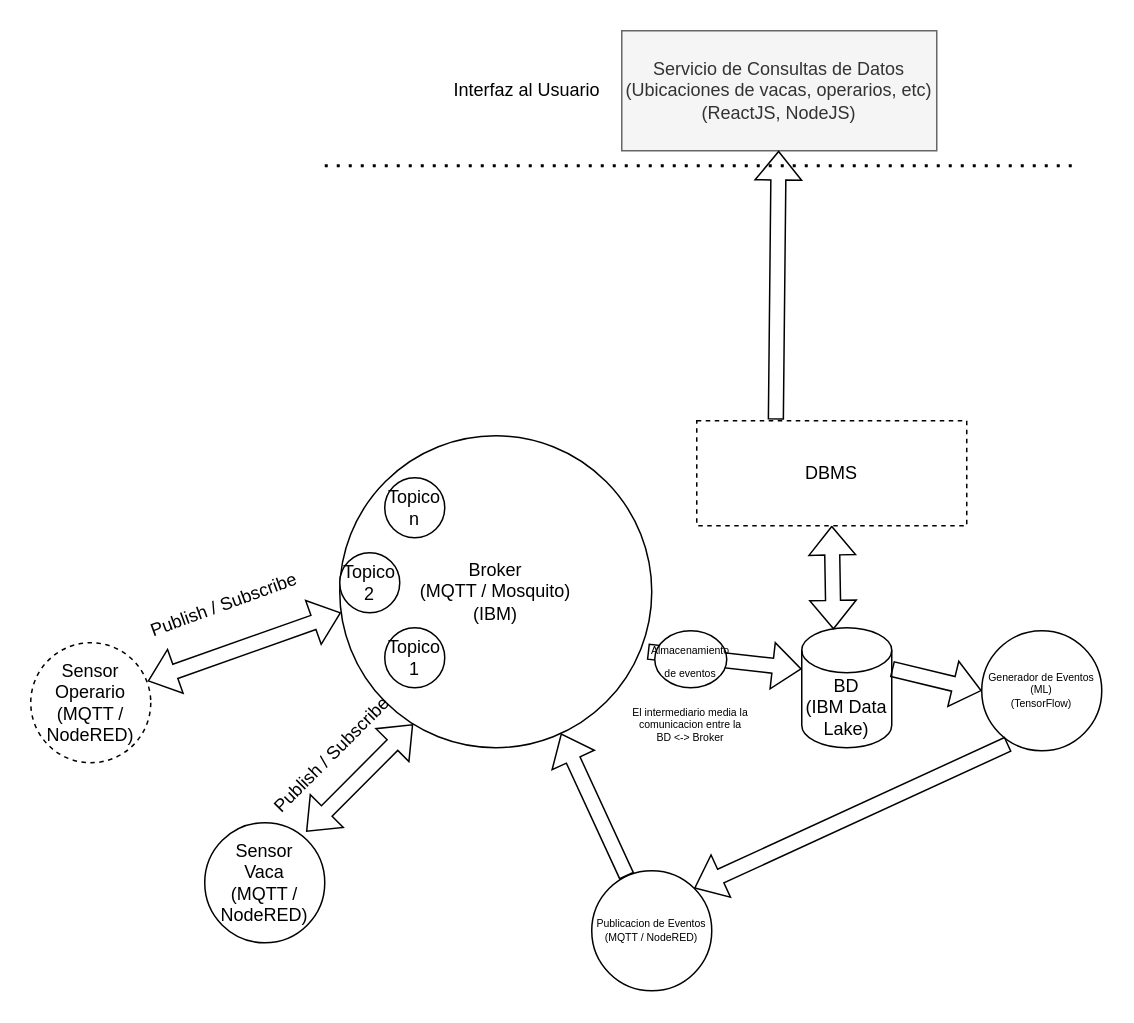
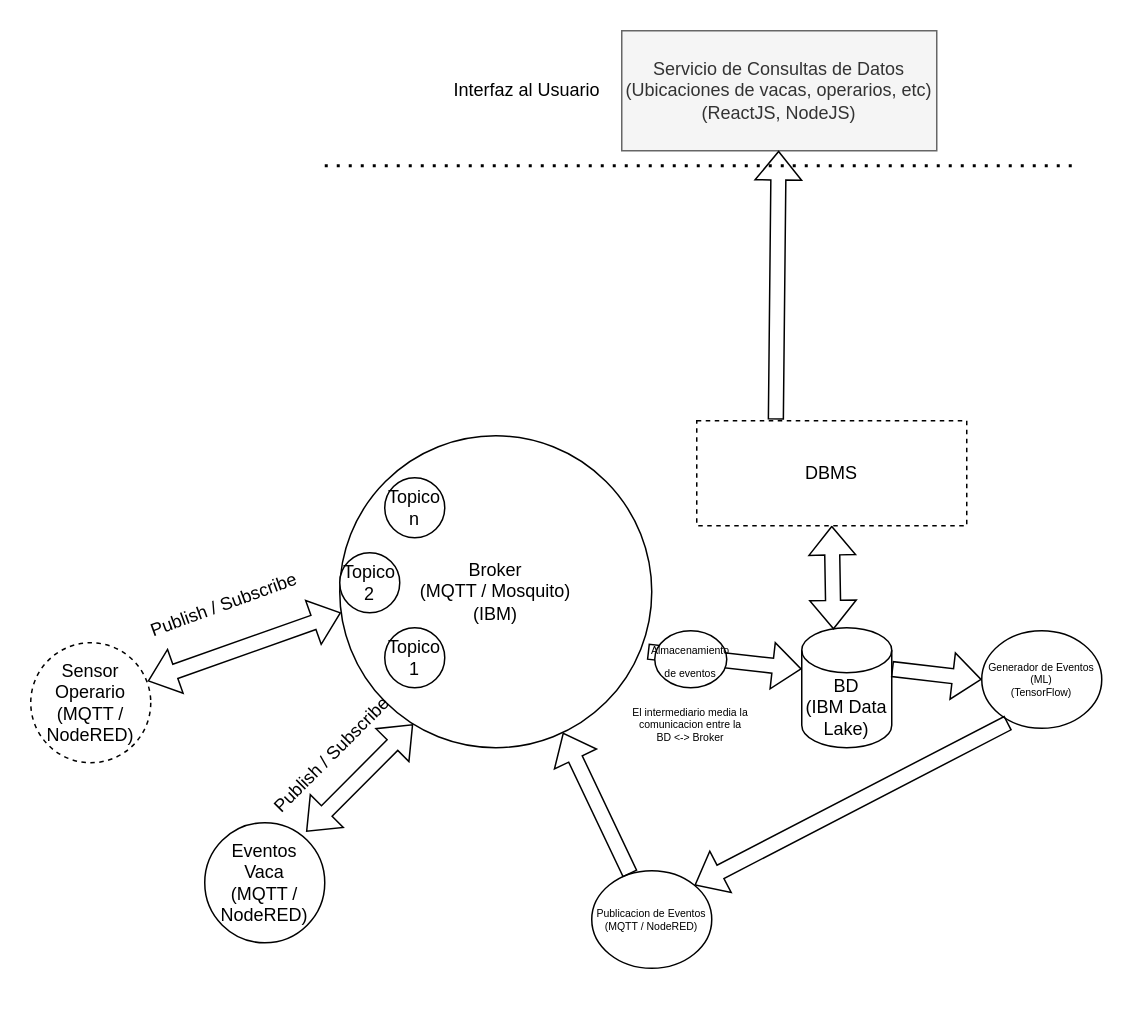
(1042, 691) -> (1042, 680)
(265, 883) -> (265, 883)
(652, 931) -> (652, 920)
